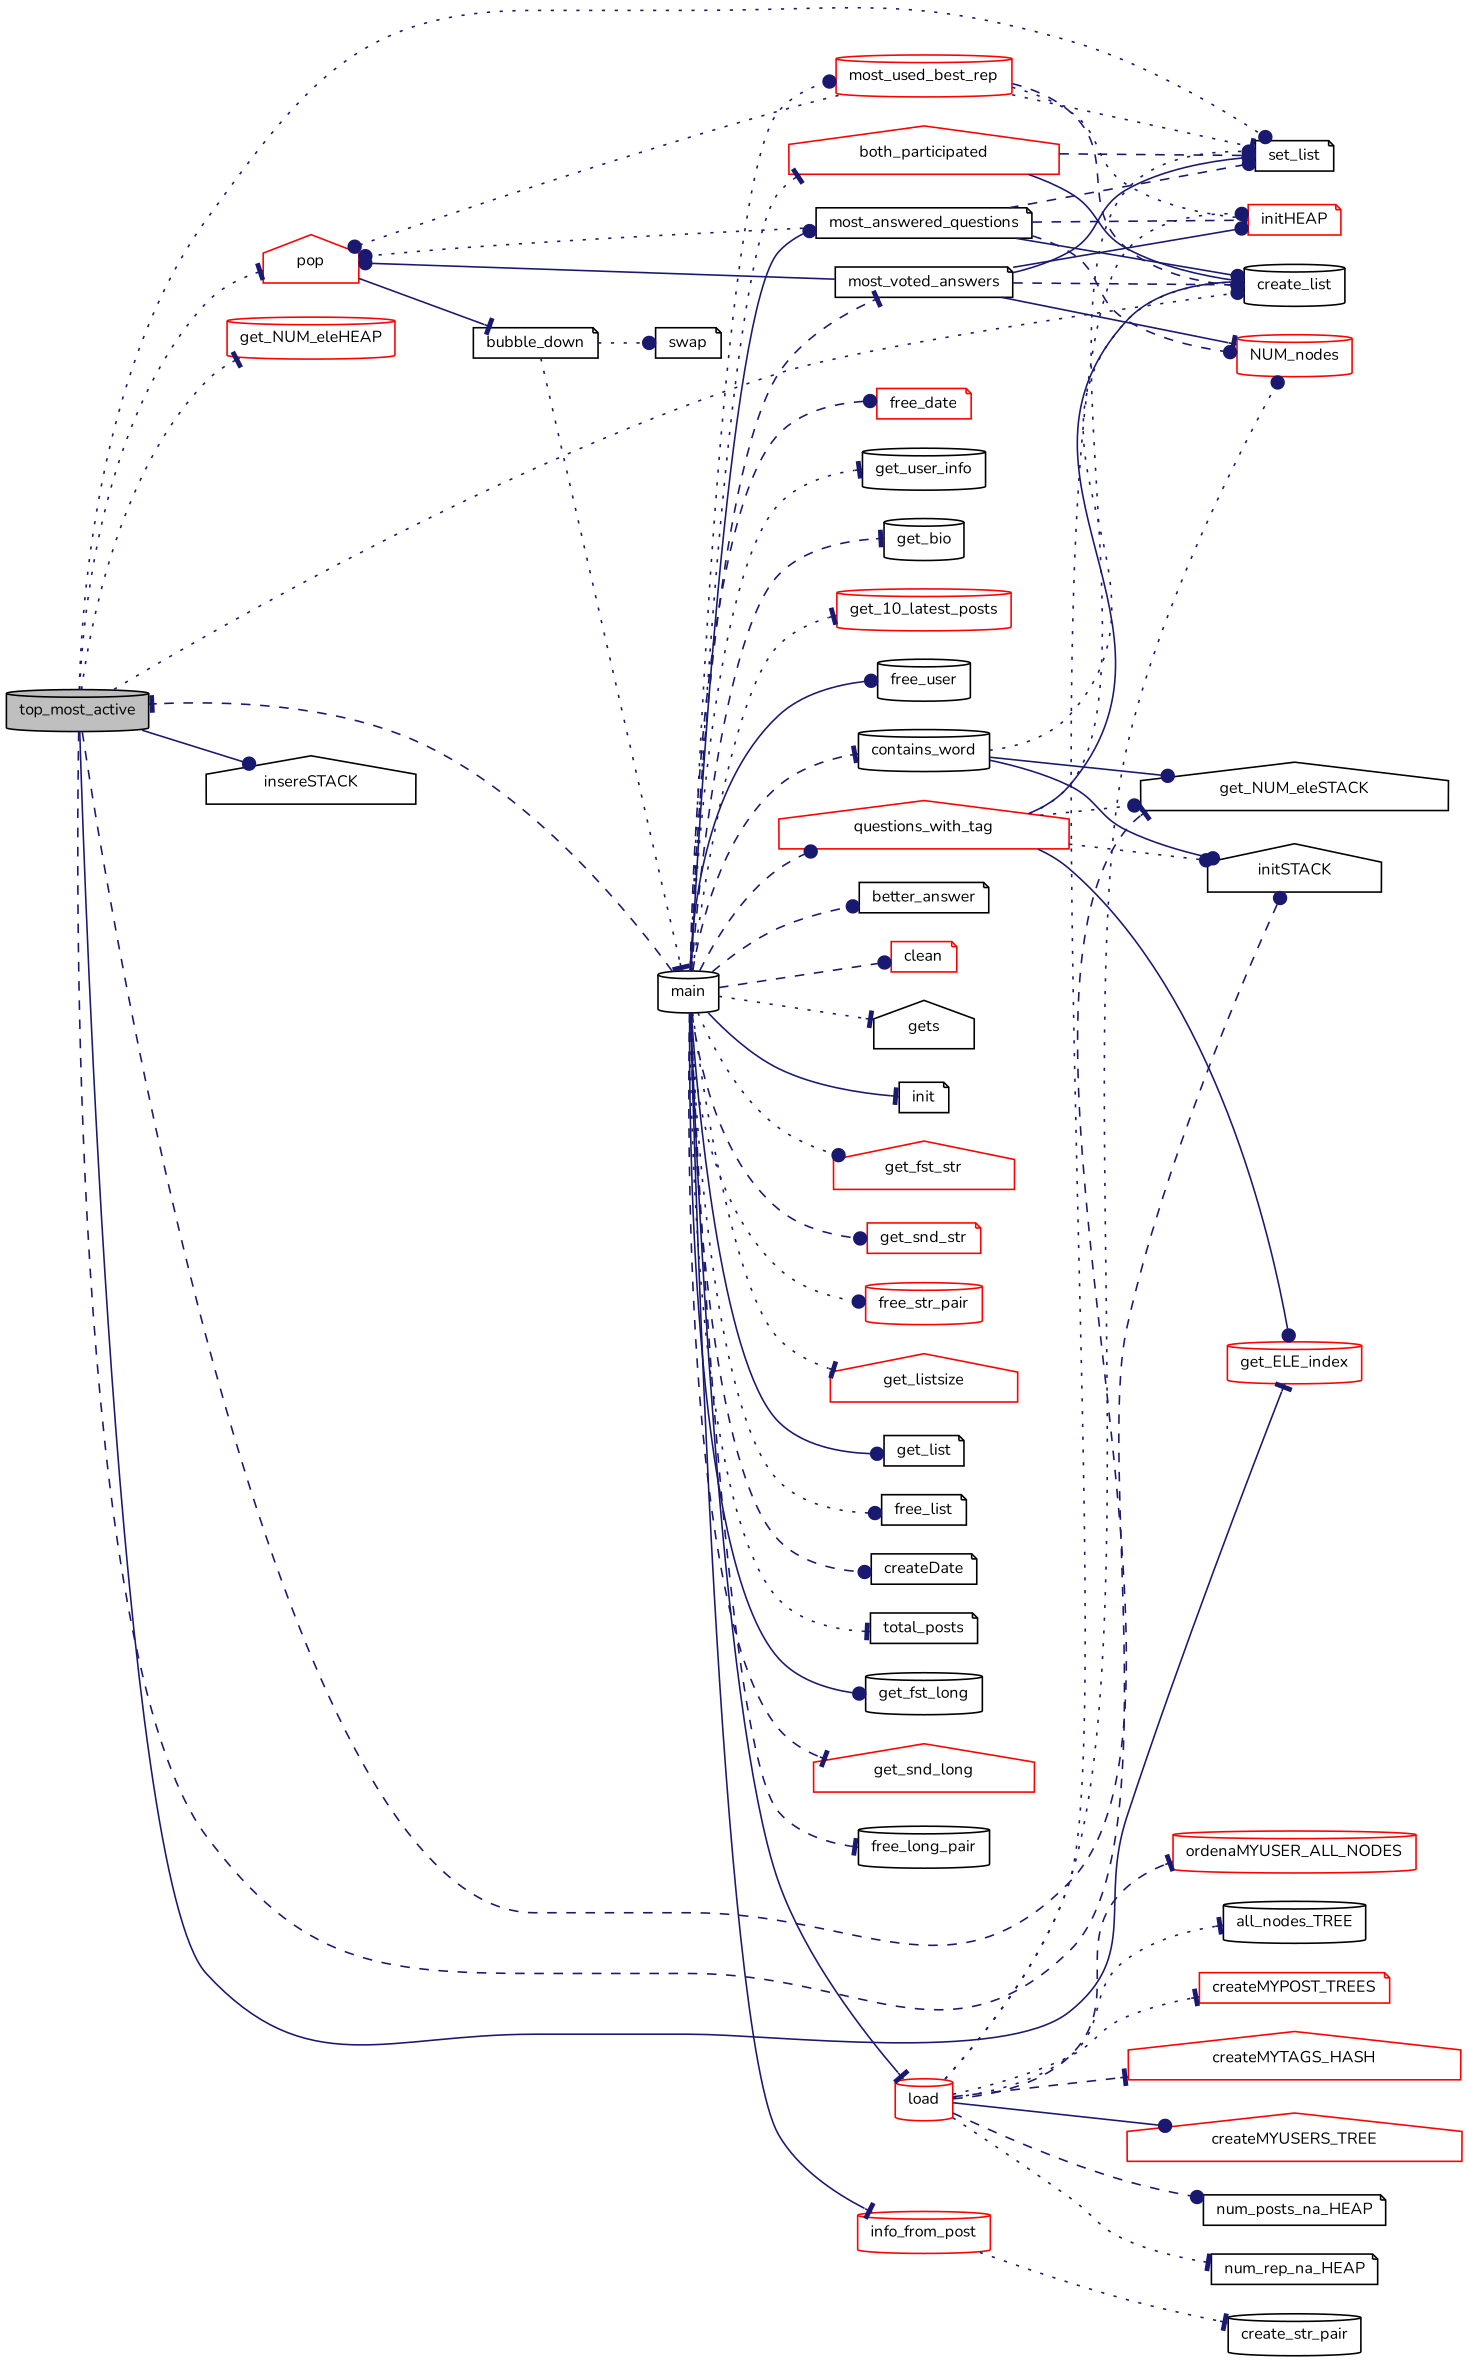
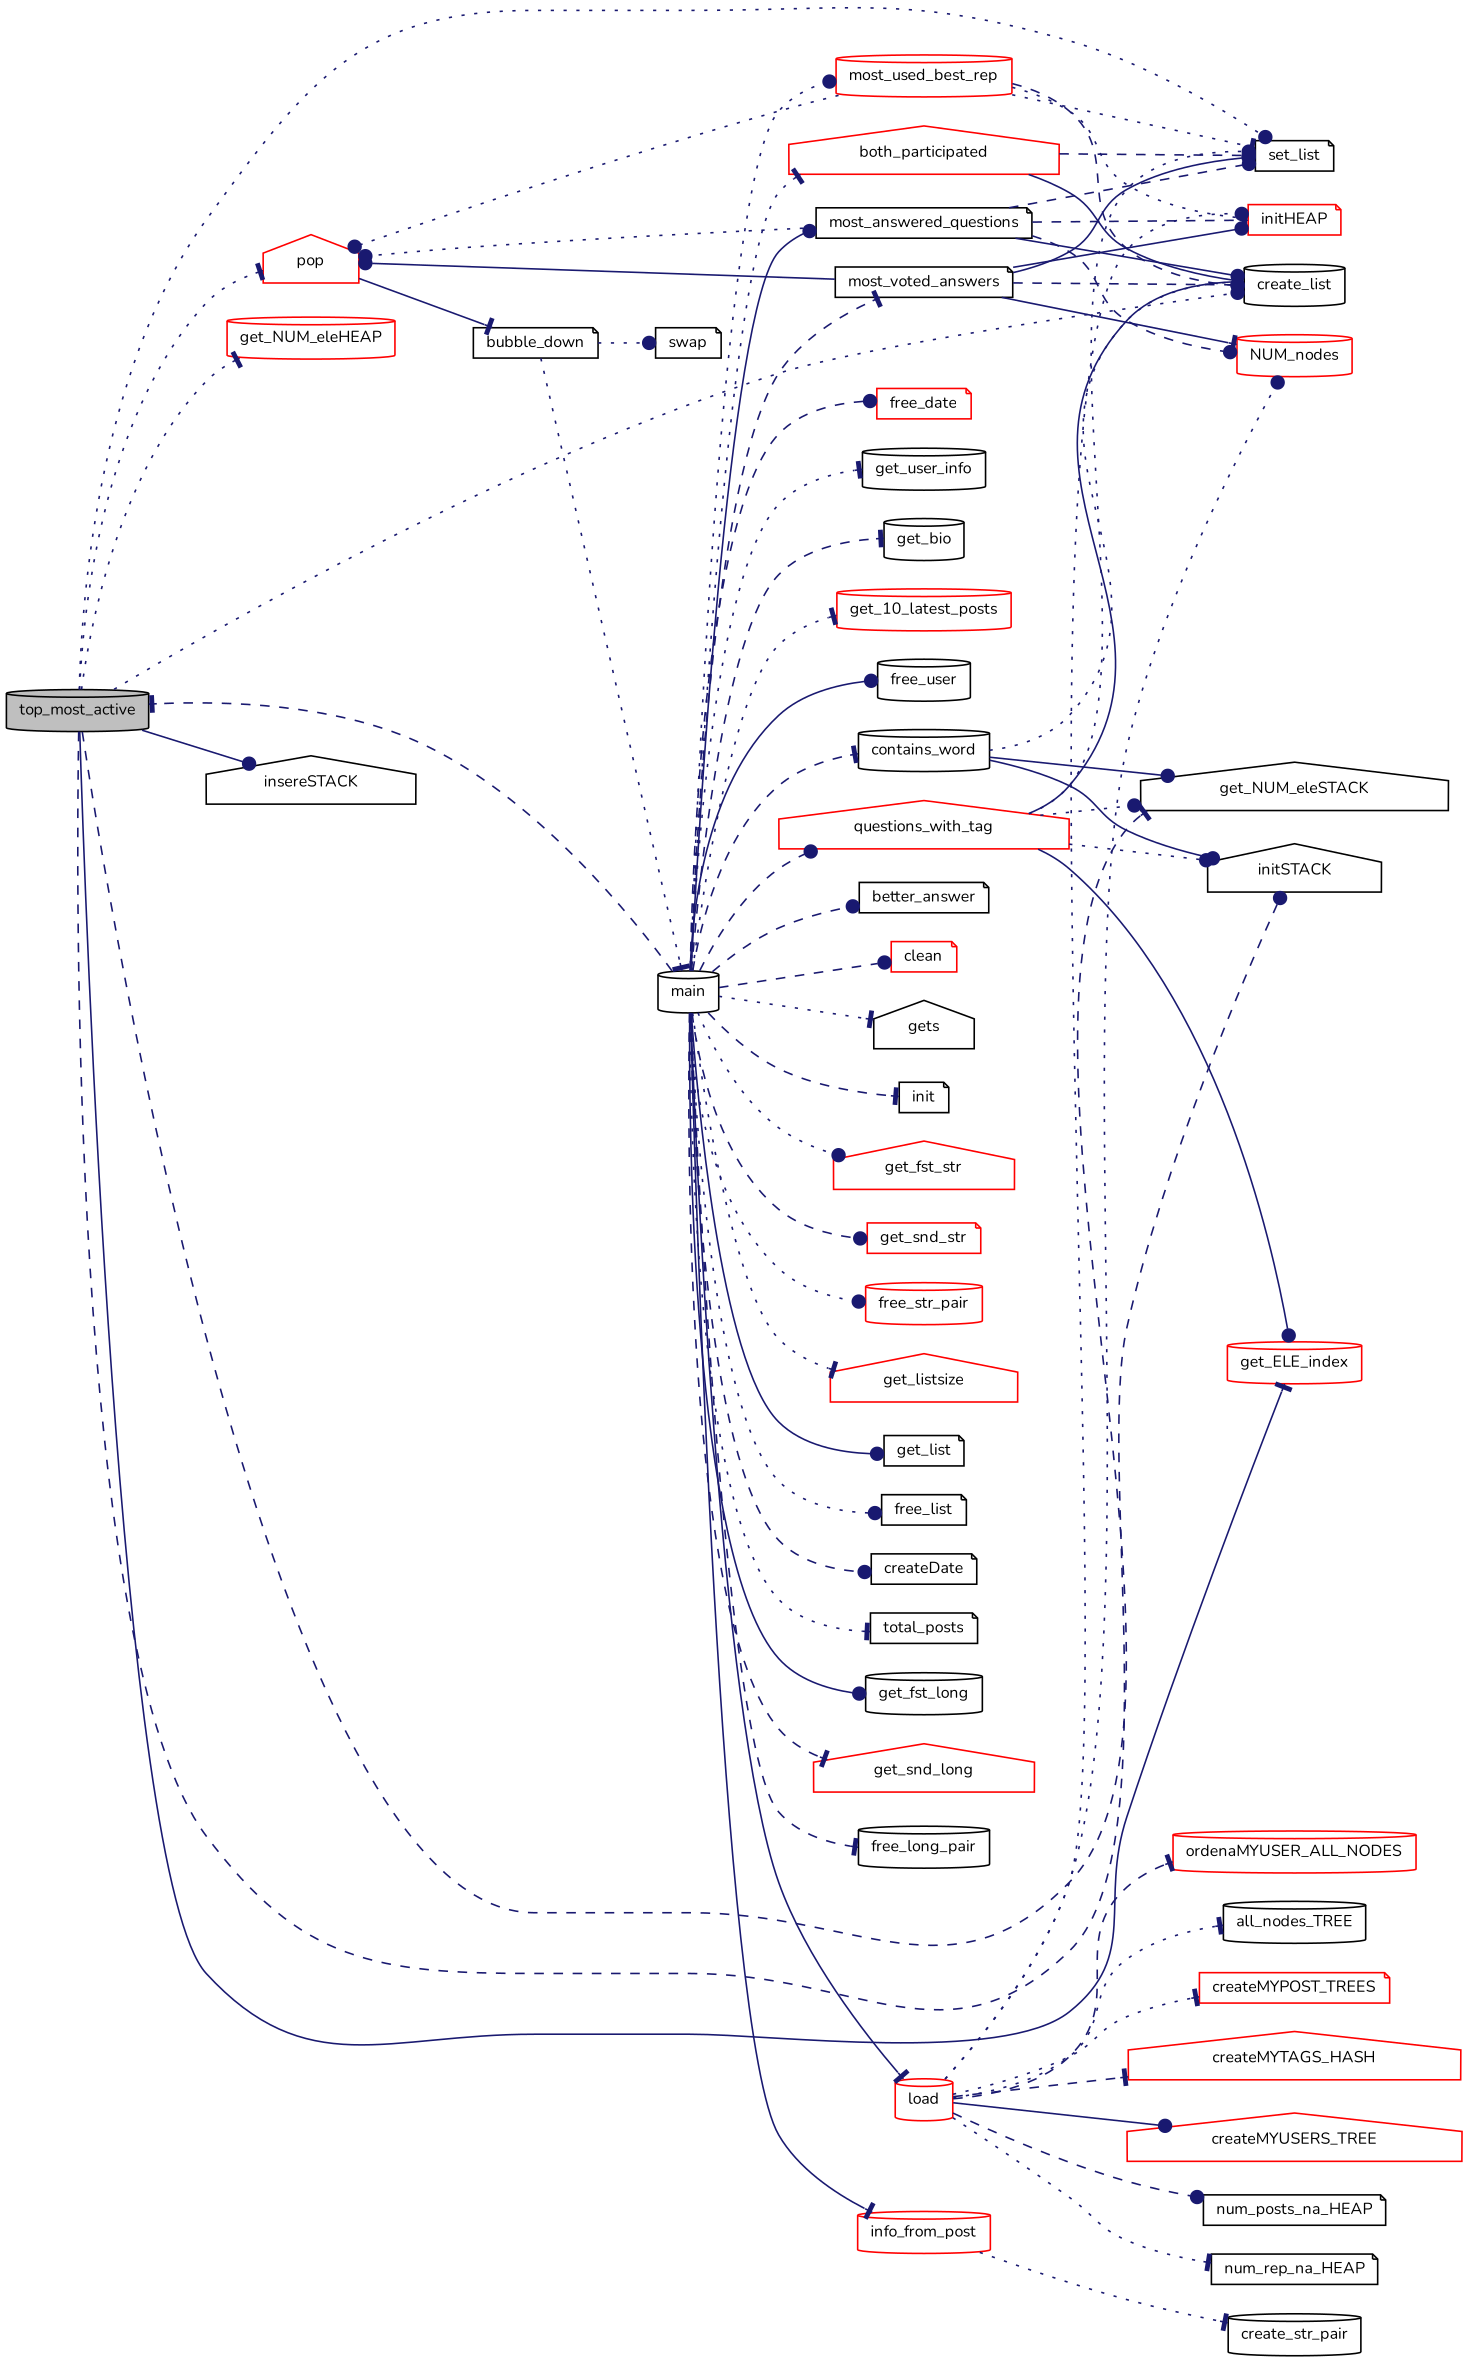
(790, 1074) -> (790, 1074)
